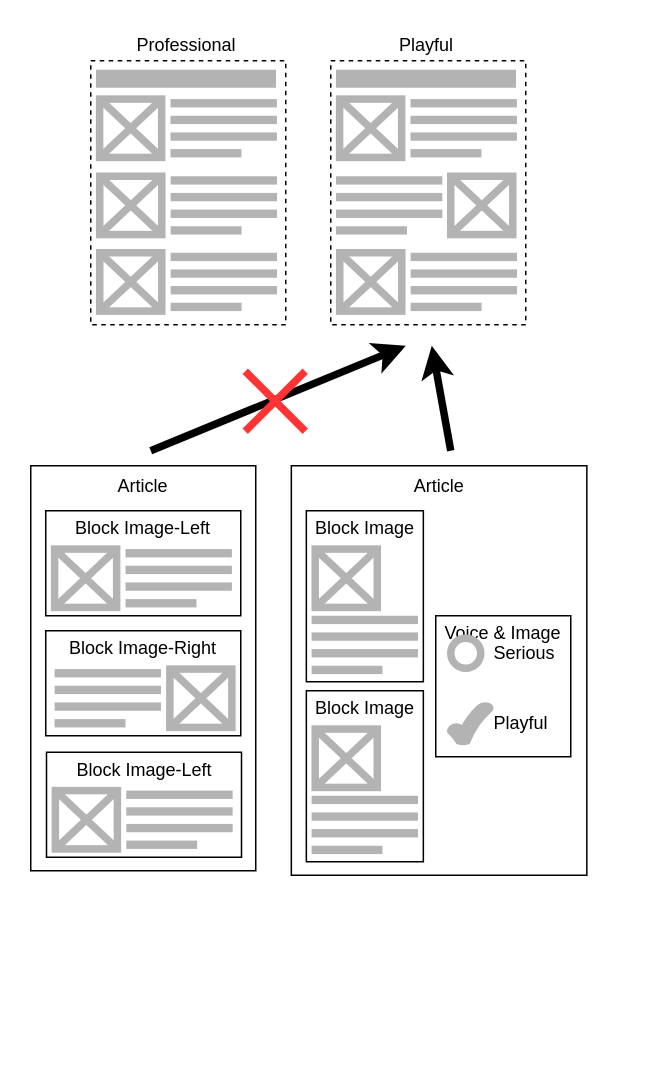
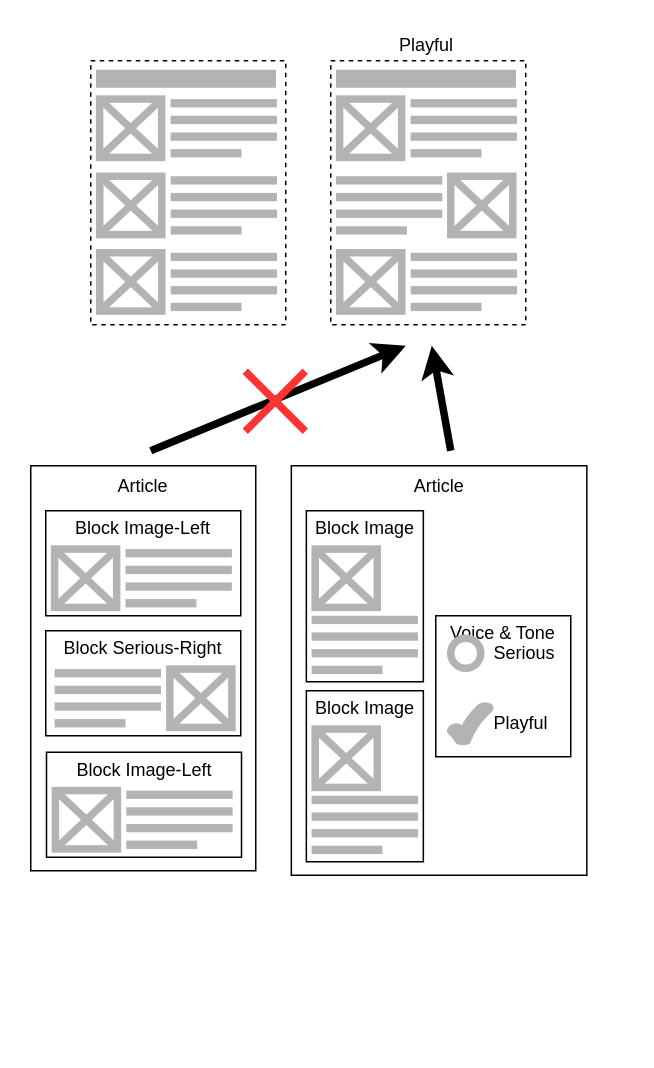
(186, 46) -> none
(503, 634) -> (503, 634)
(143, 649) -> (143, 649)
